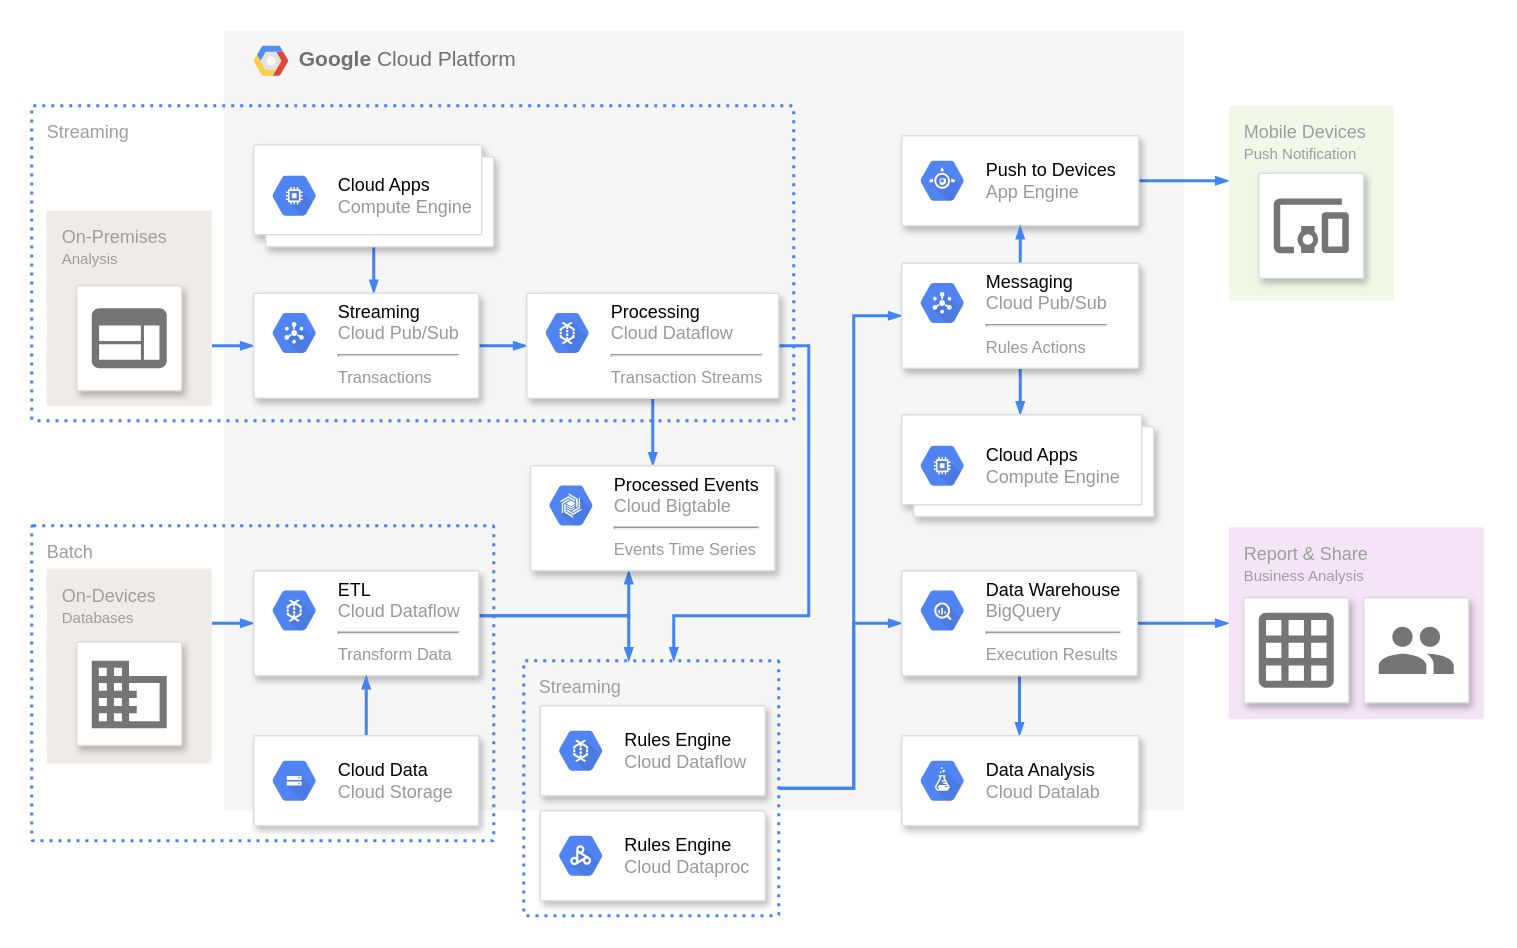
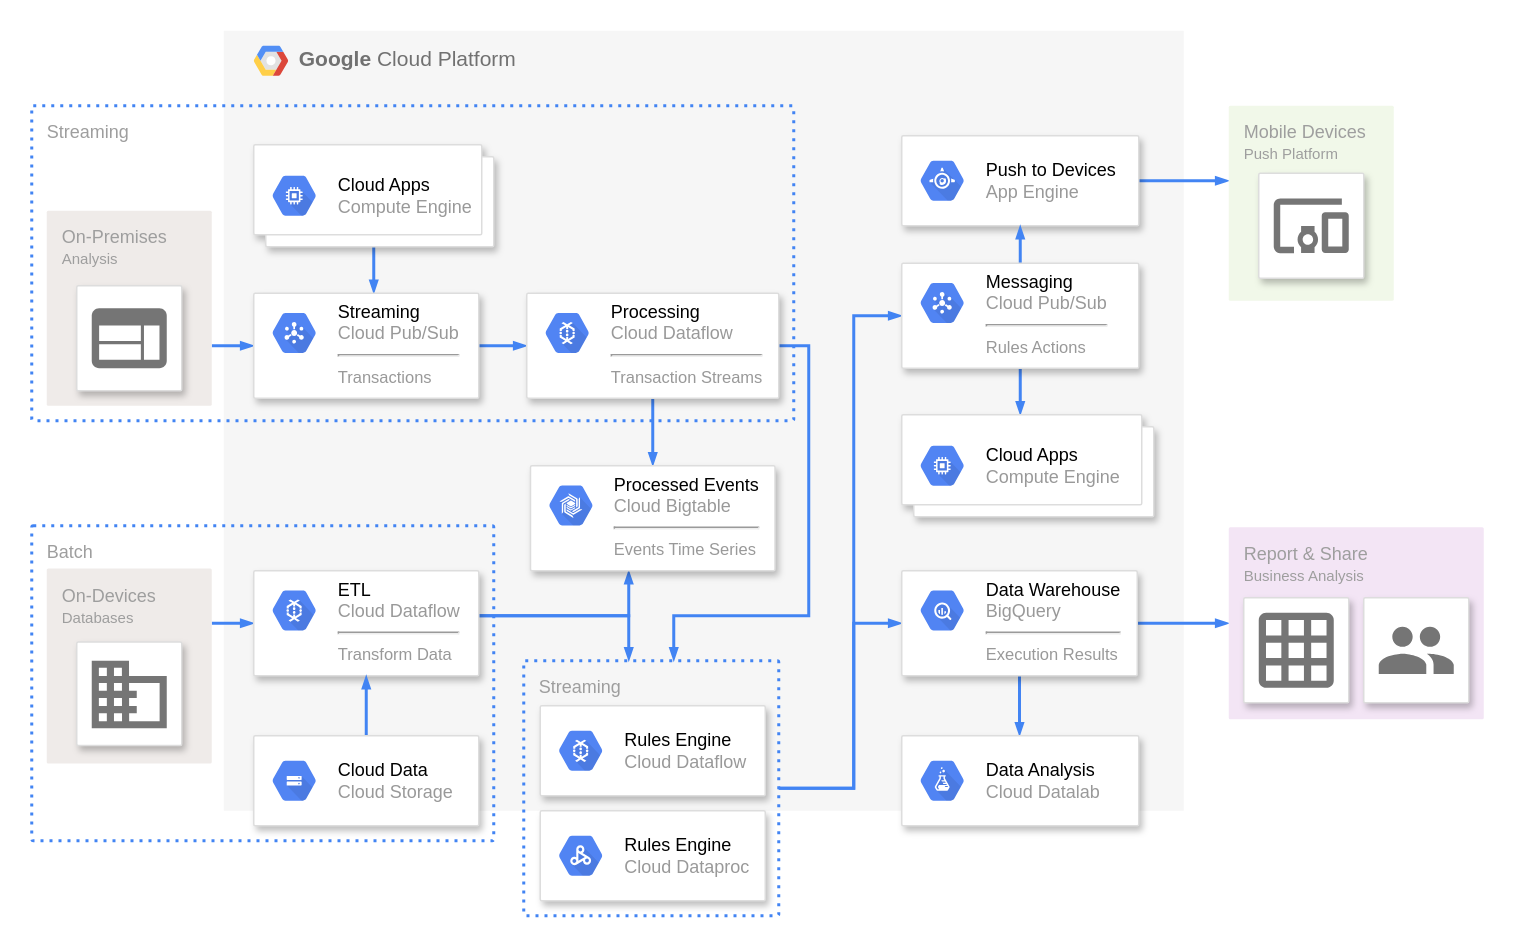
(1321, 144) -> (1305, 144)
